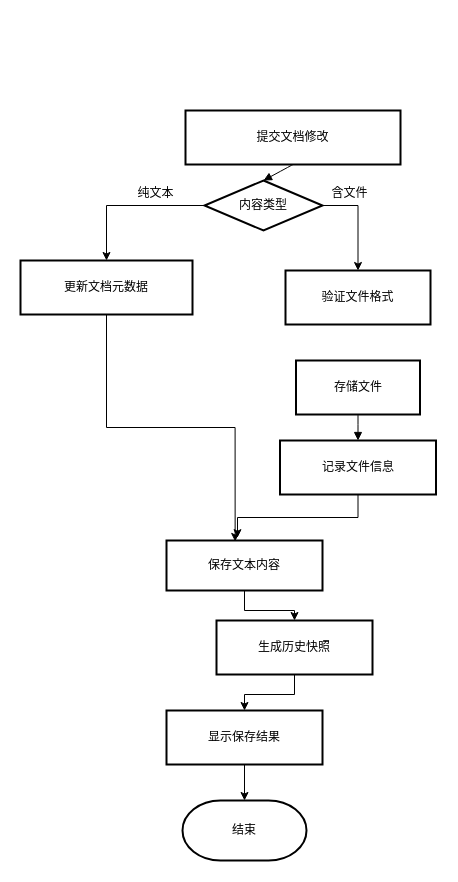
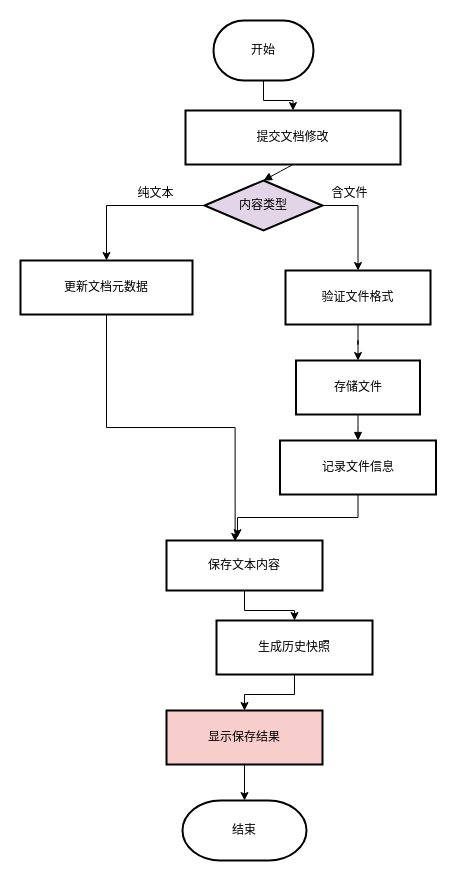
none -> (264, 51)
none -> (270, 101)
(264, 206) -> (264, 206)
none -> (358, 343)
(245, 738) -> (245, 738)
